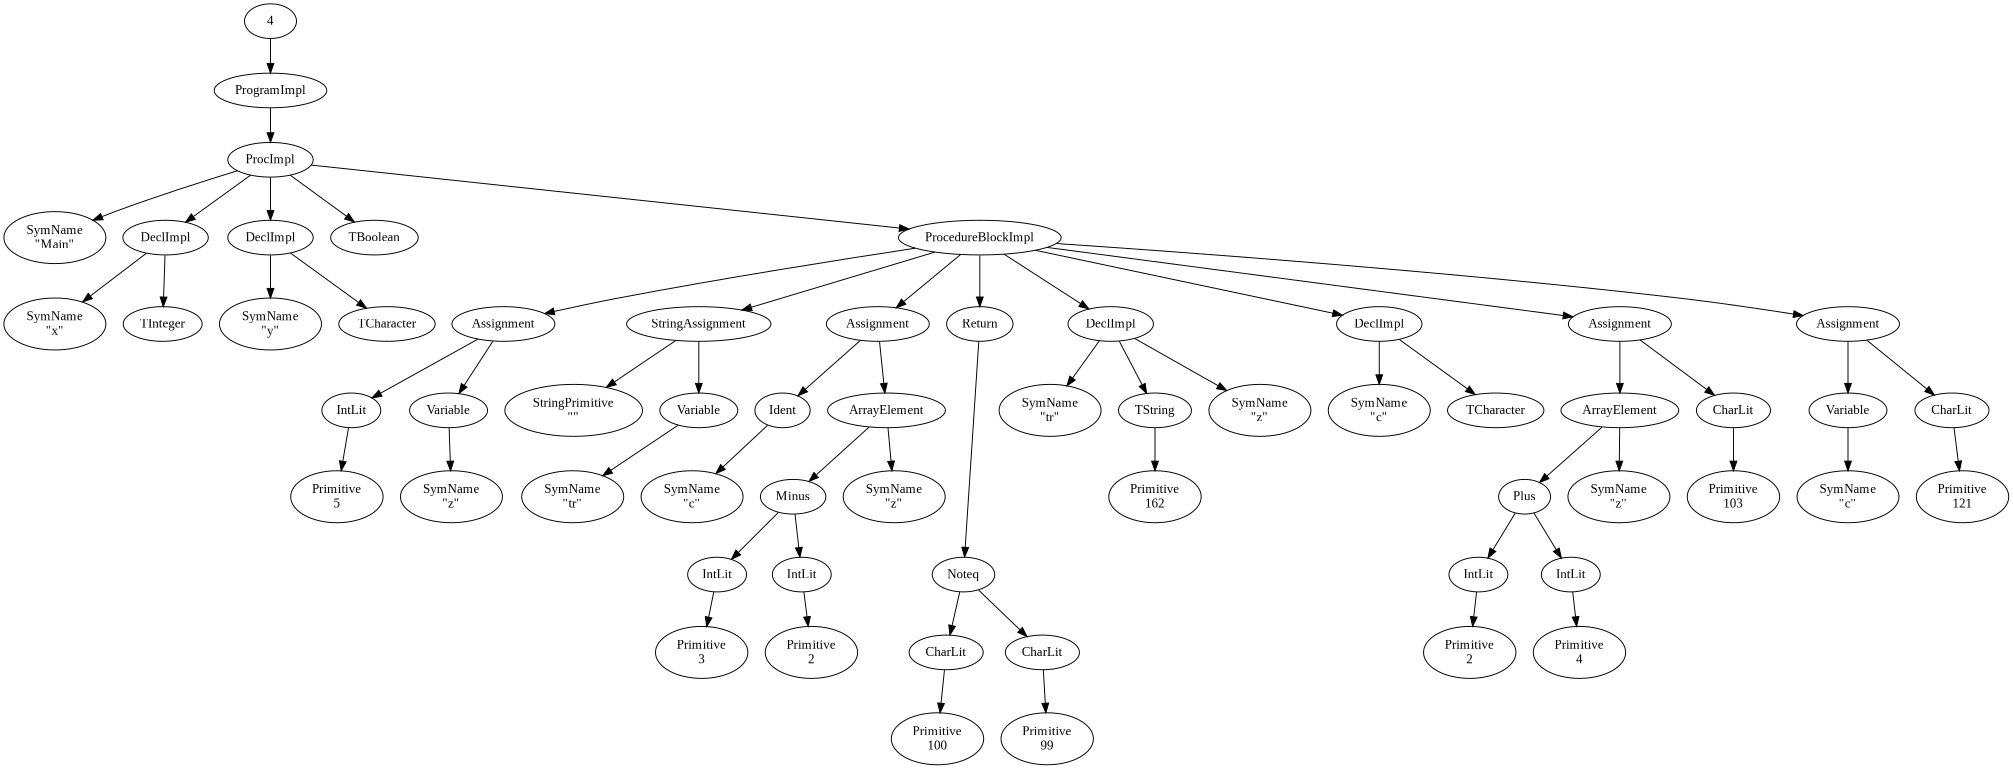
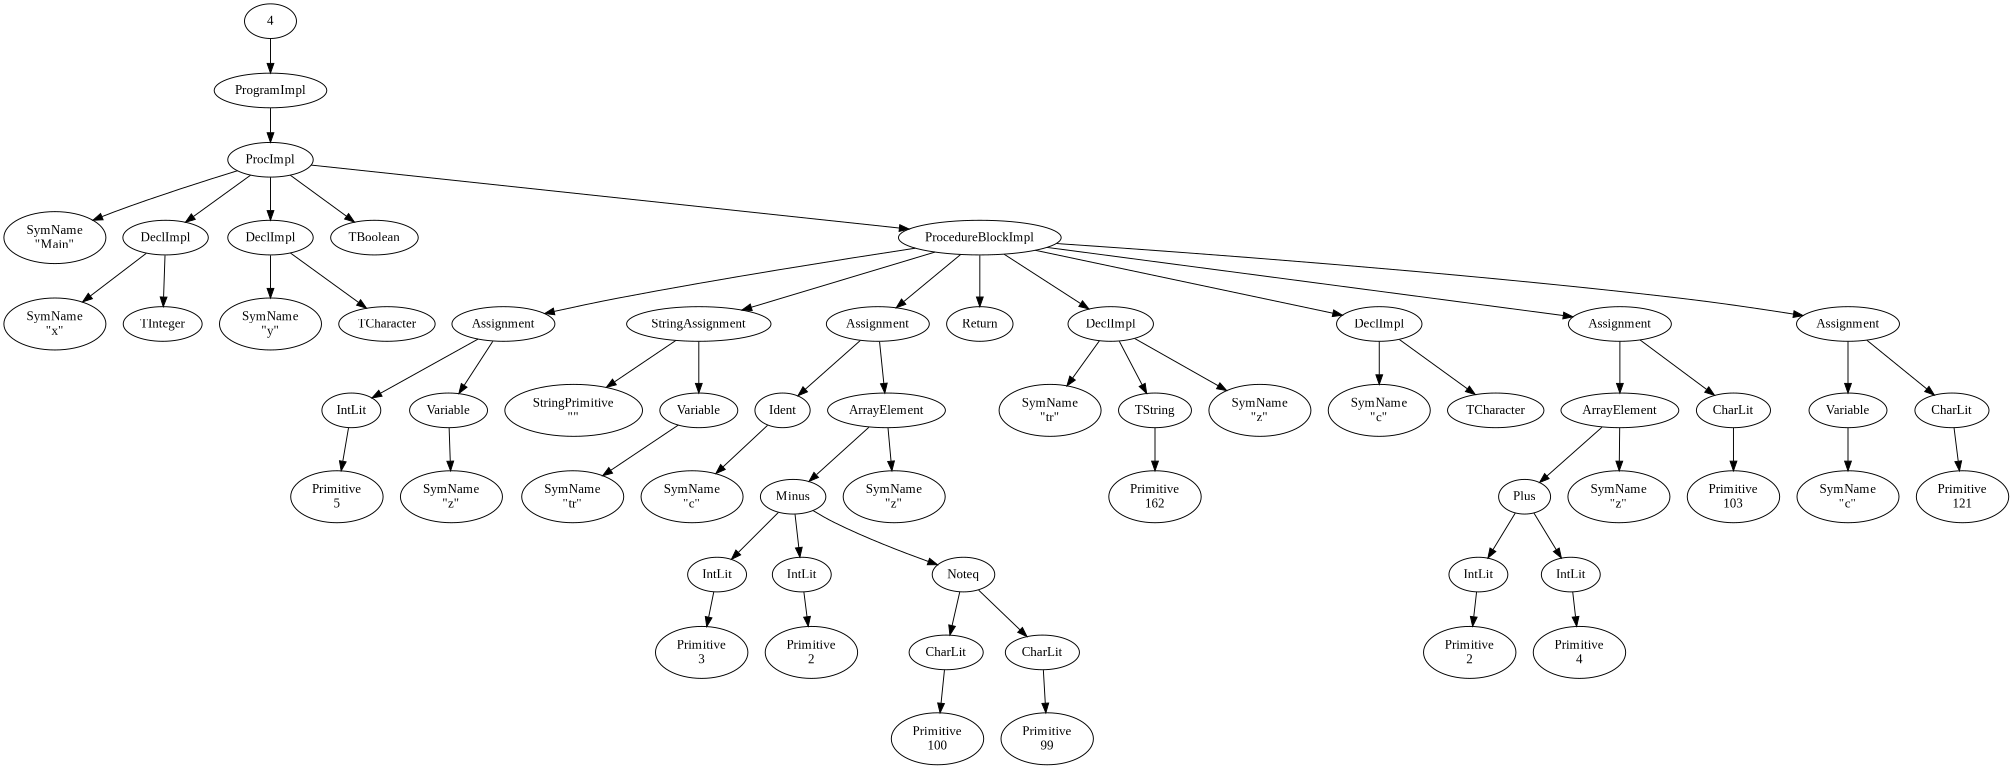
(972, 444) -> (869, 539)
